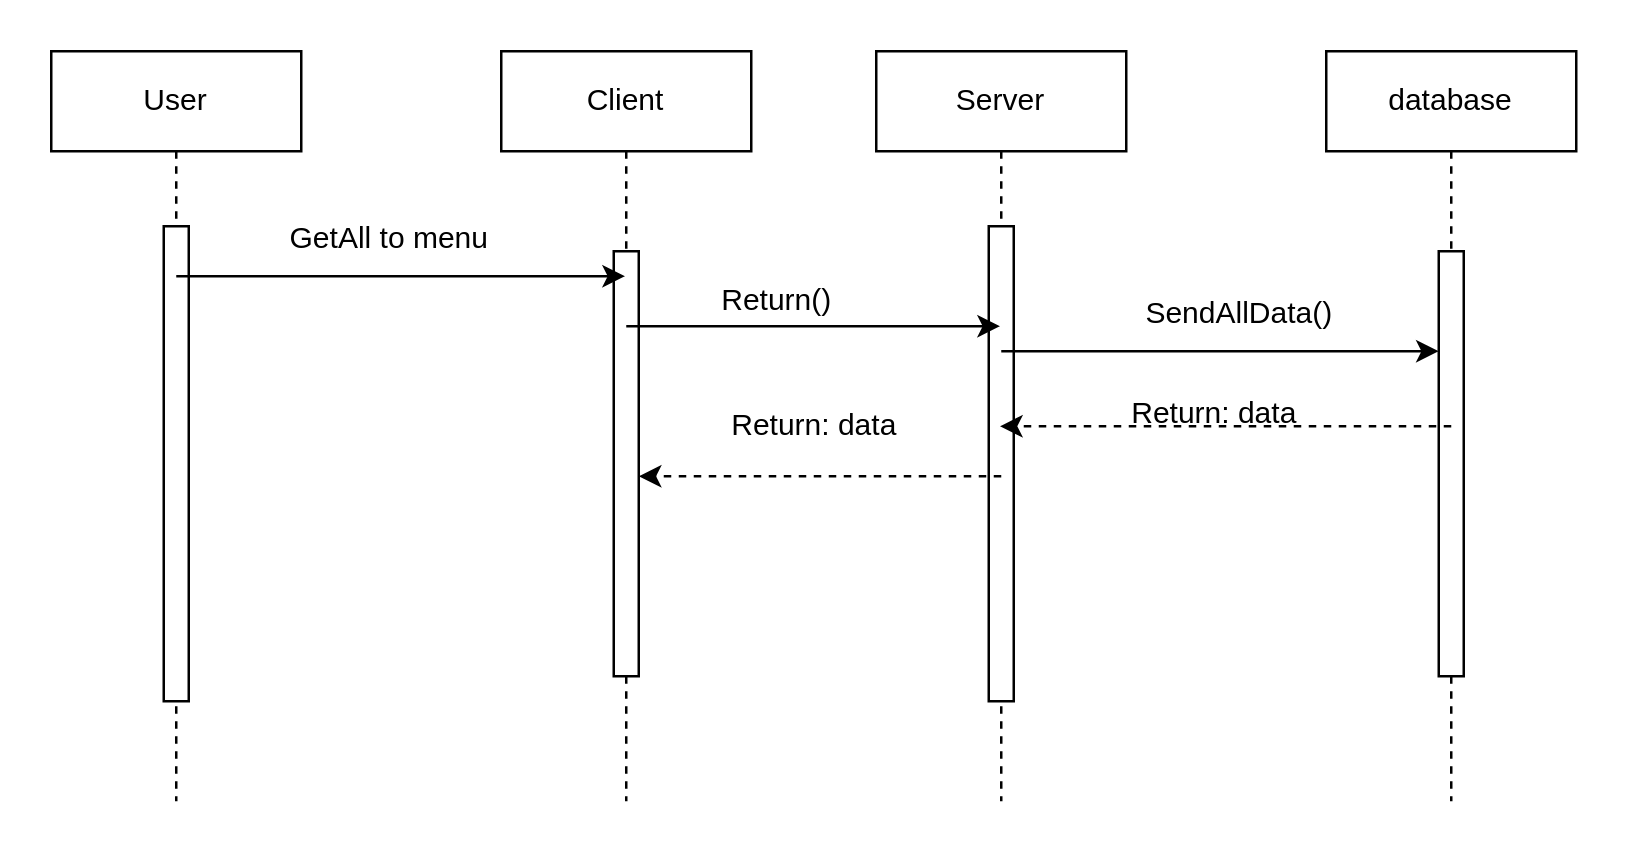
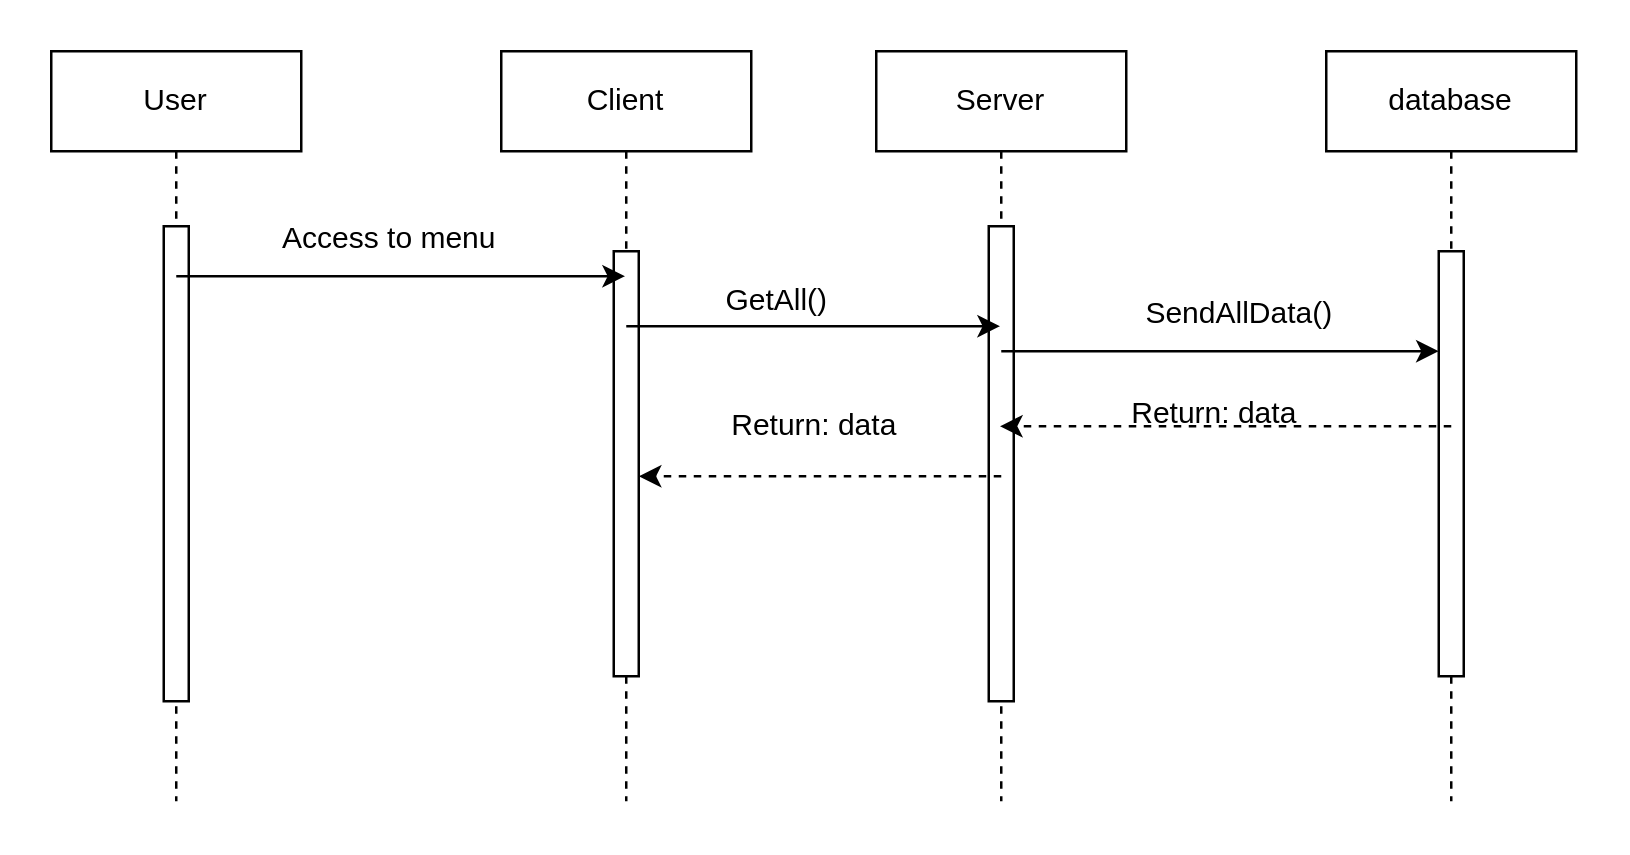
(390, 239) -> (390, 239)
(778, 301) -> (778, 301)
